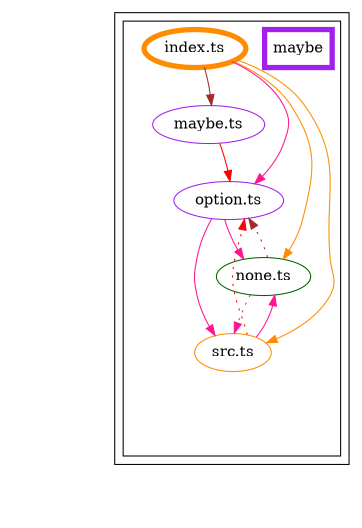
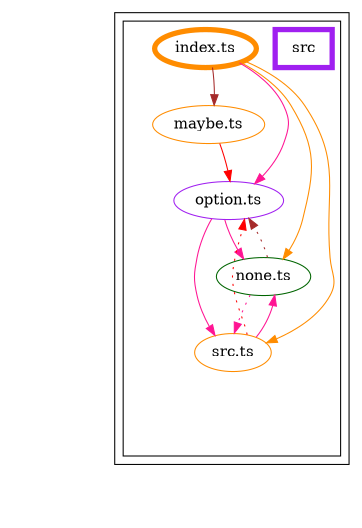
(298, 49) -> (304, 49)
(209, 125) -> (209, 125)
